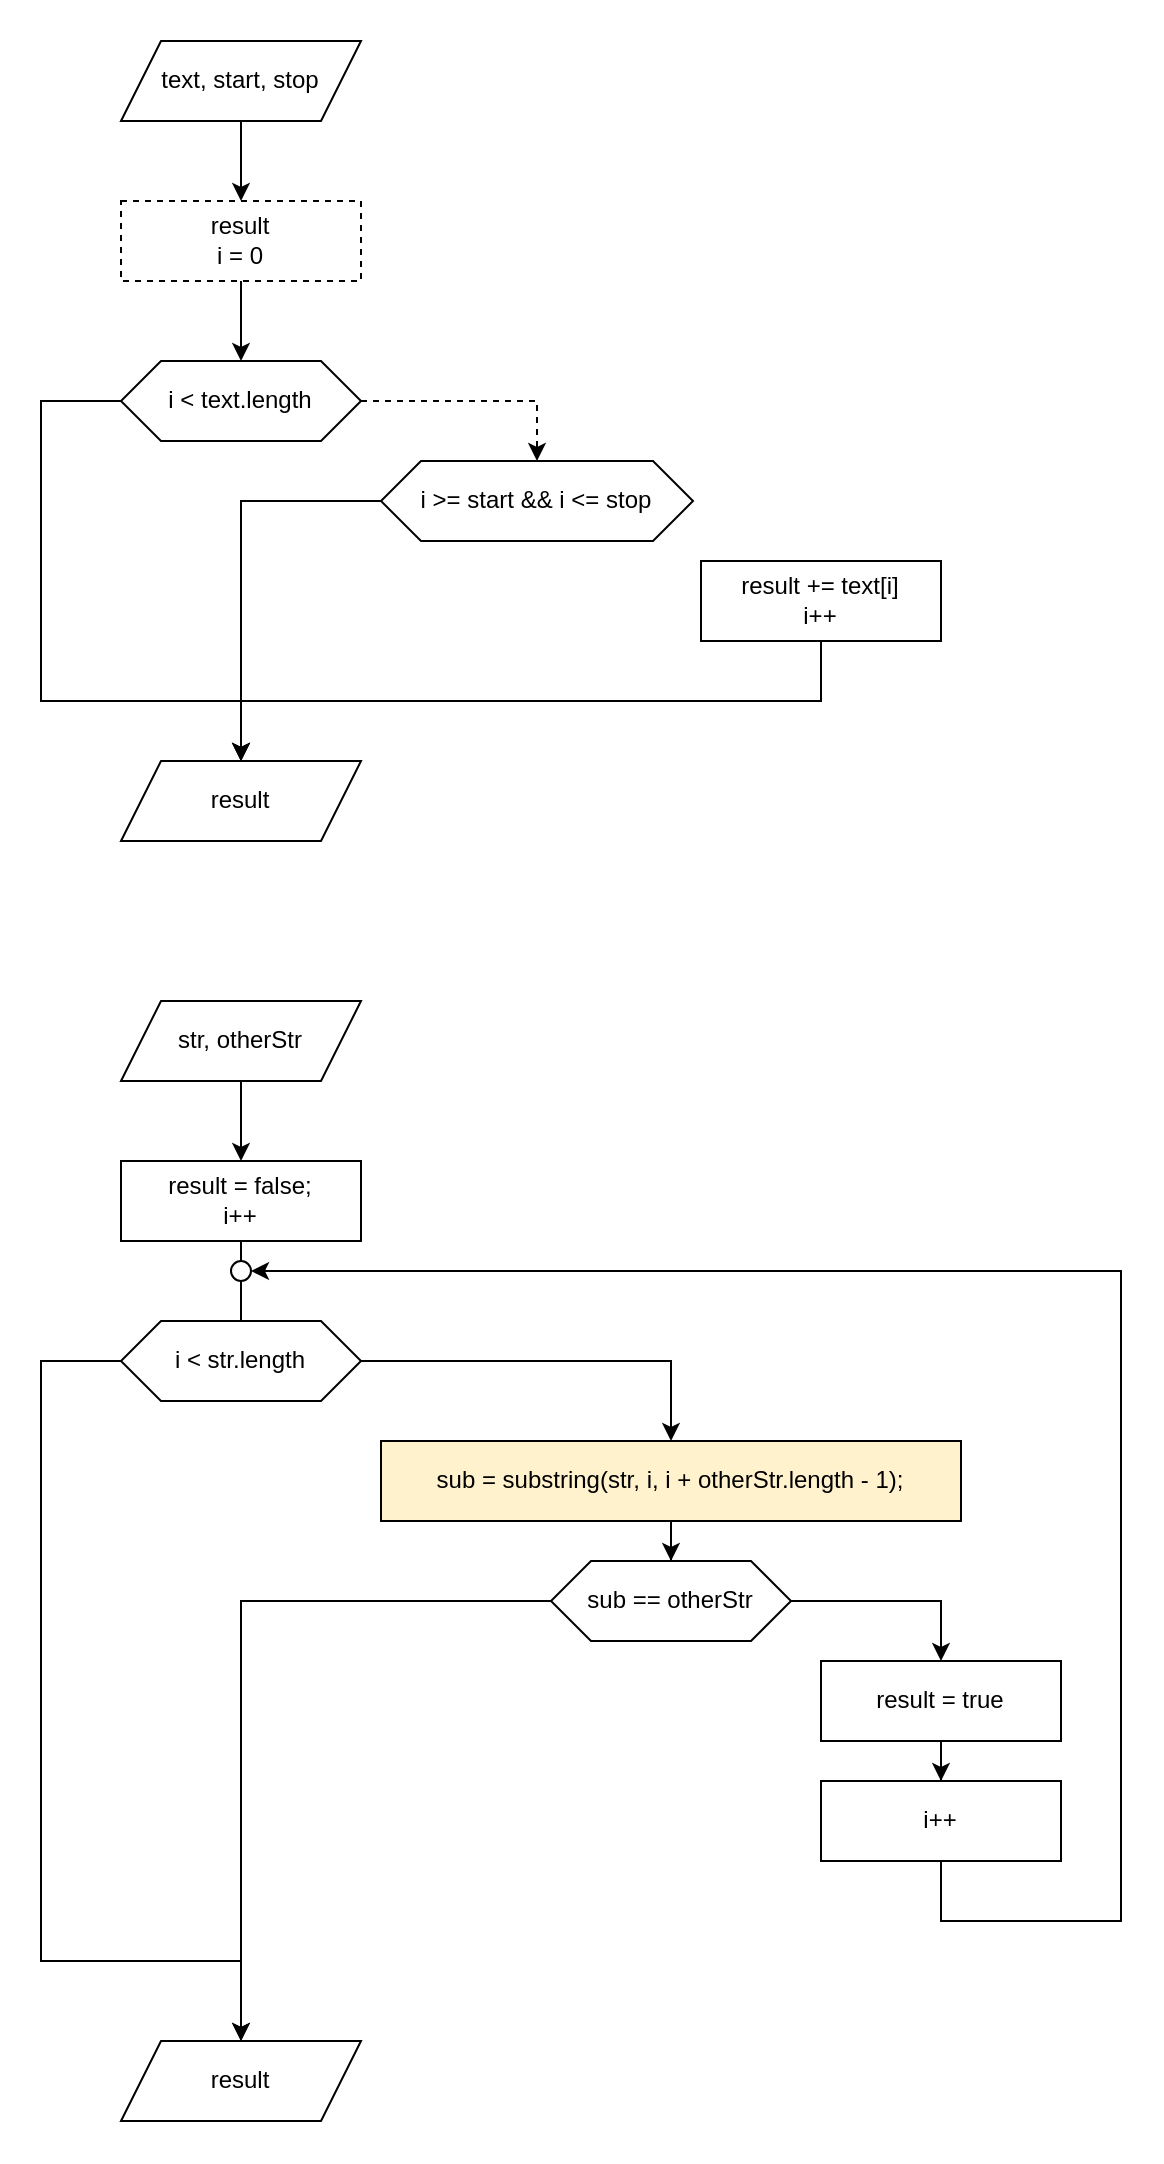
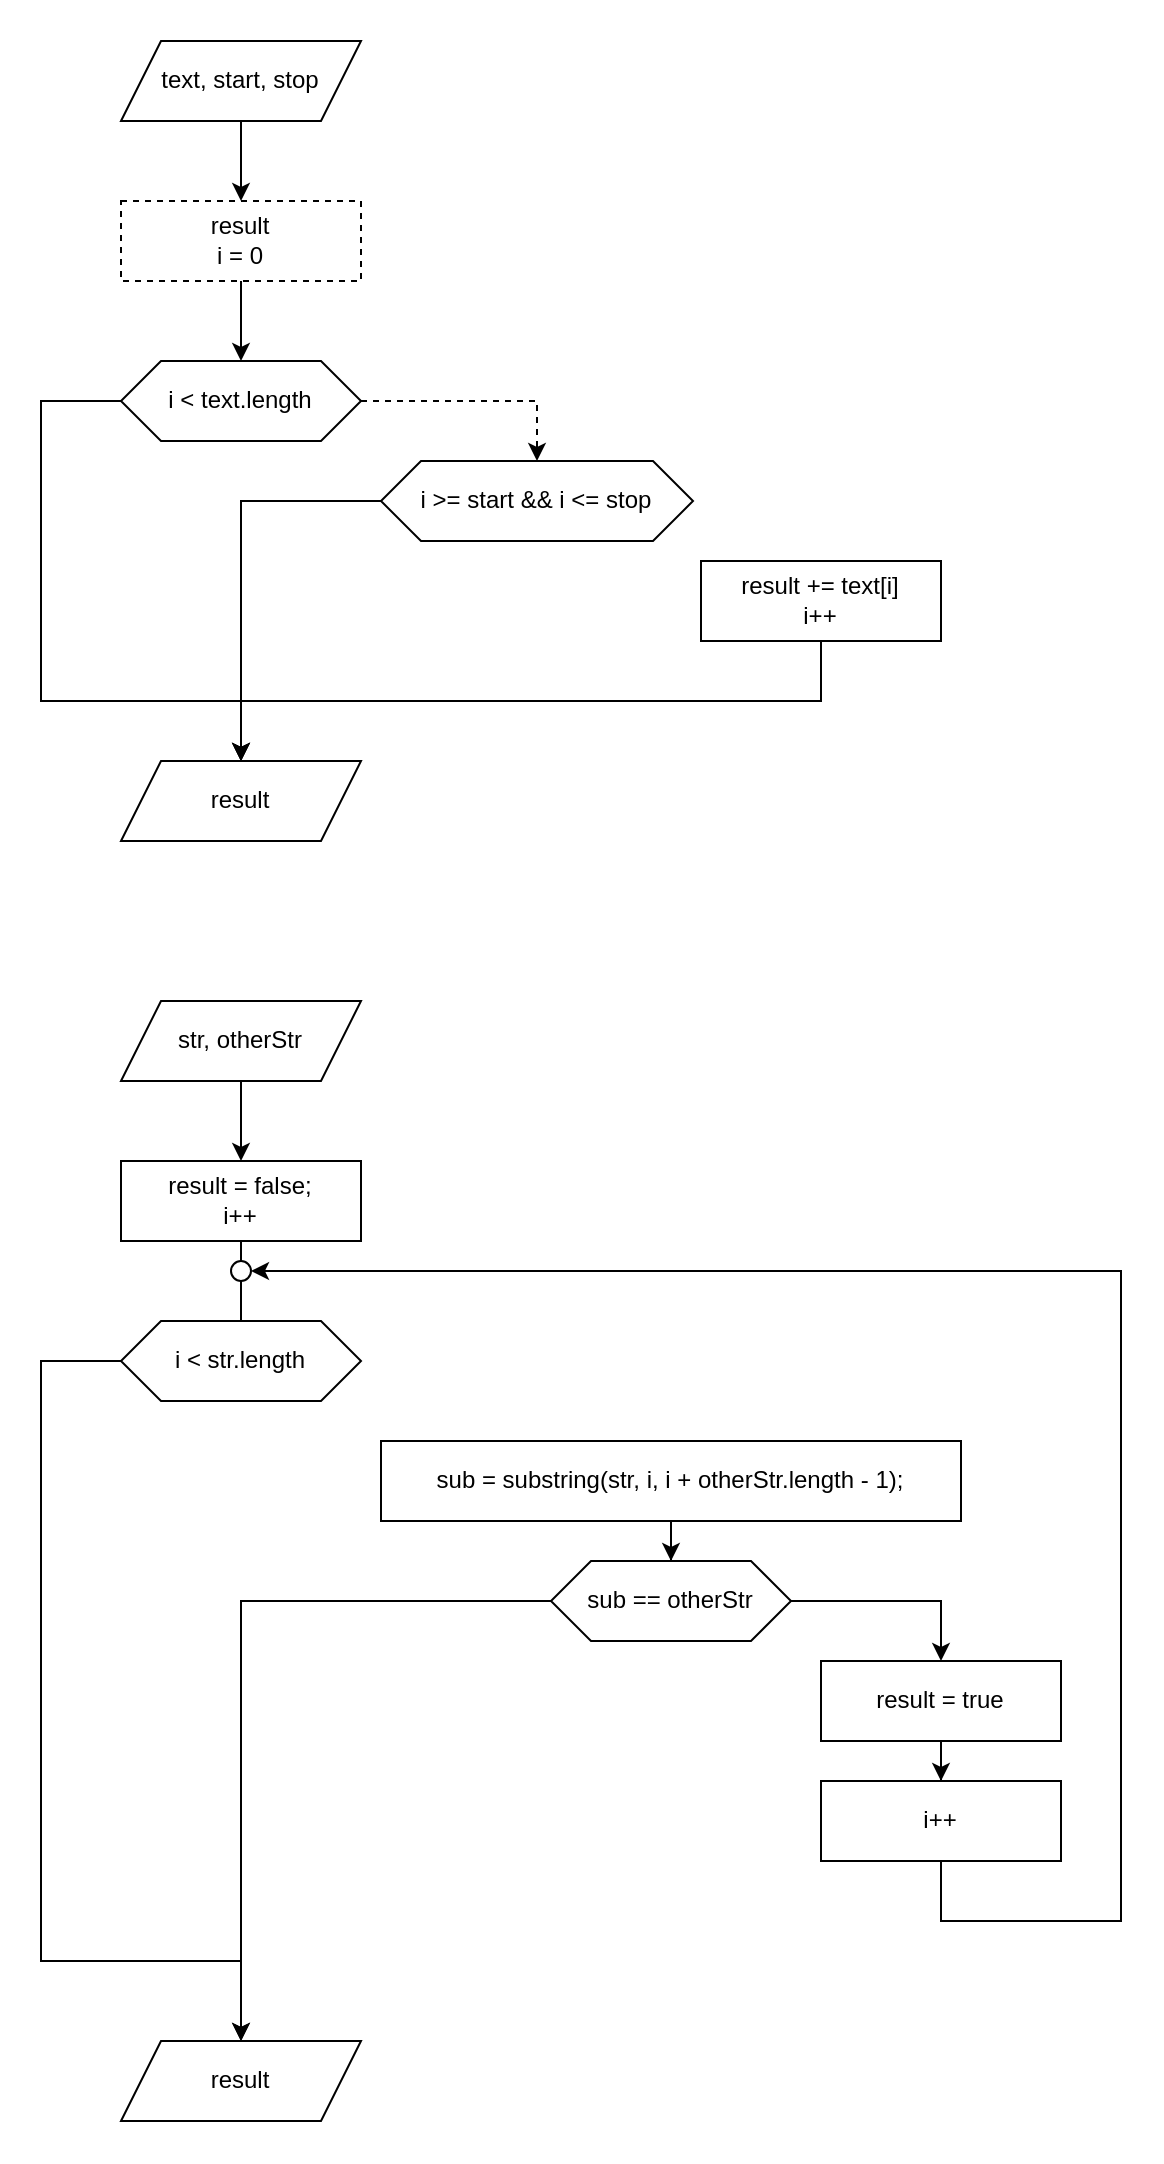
(549, 1361) -> none
(671, 1481) -> (671, 1481)
